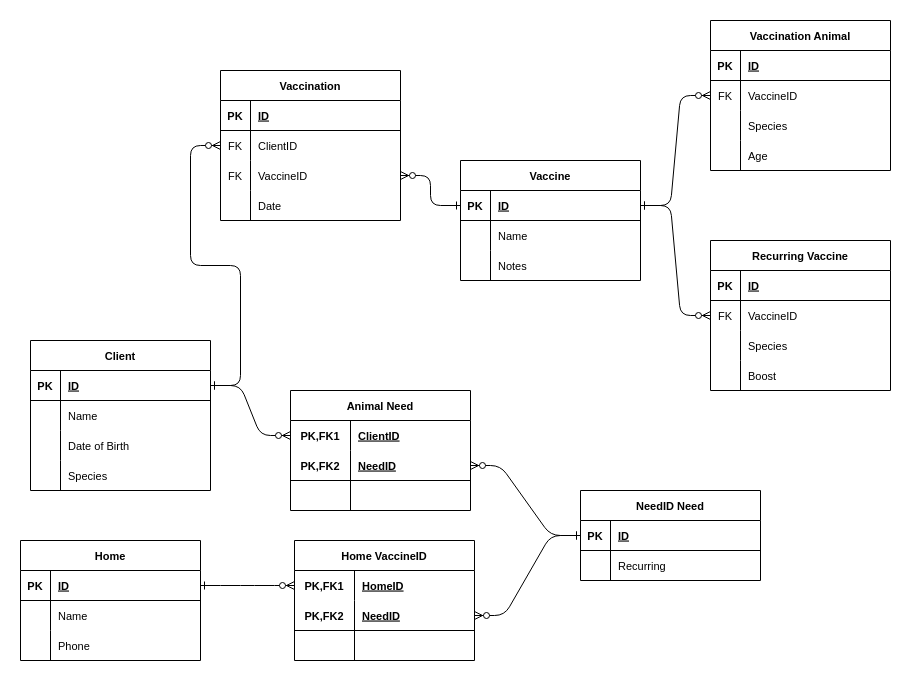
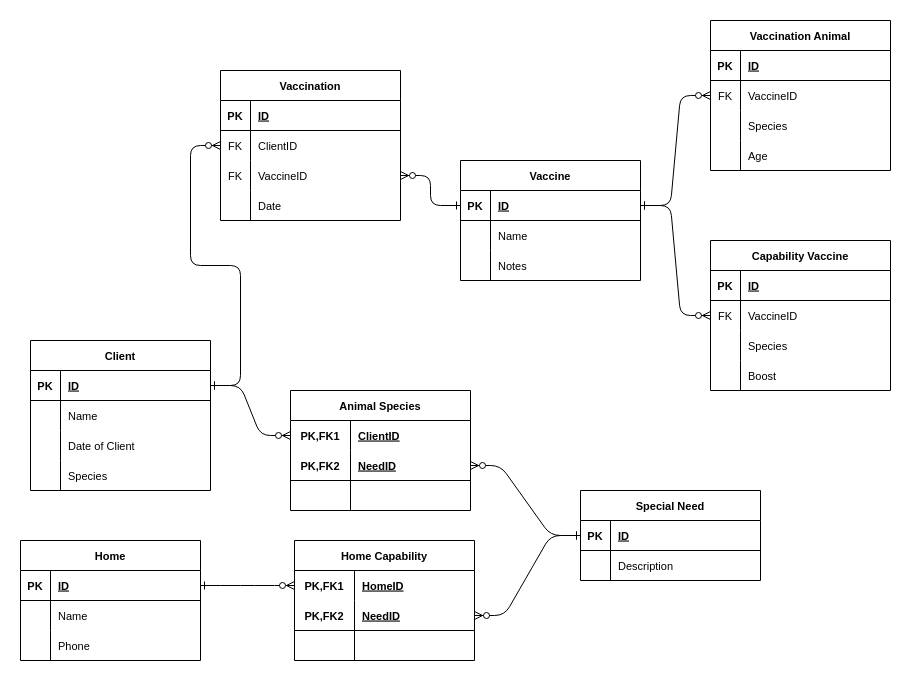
(800, 256) -> (800, 256)
(380, 406) -> (380, 406)
(104, 446) -> (105, 446)
(670, 506) -> (670, 506)
(384, 556) -> (384, 556)
(644, 566) -> (649, 566)
